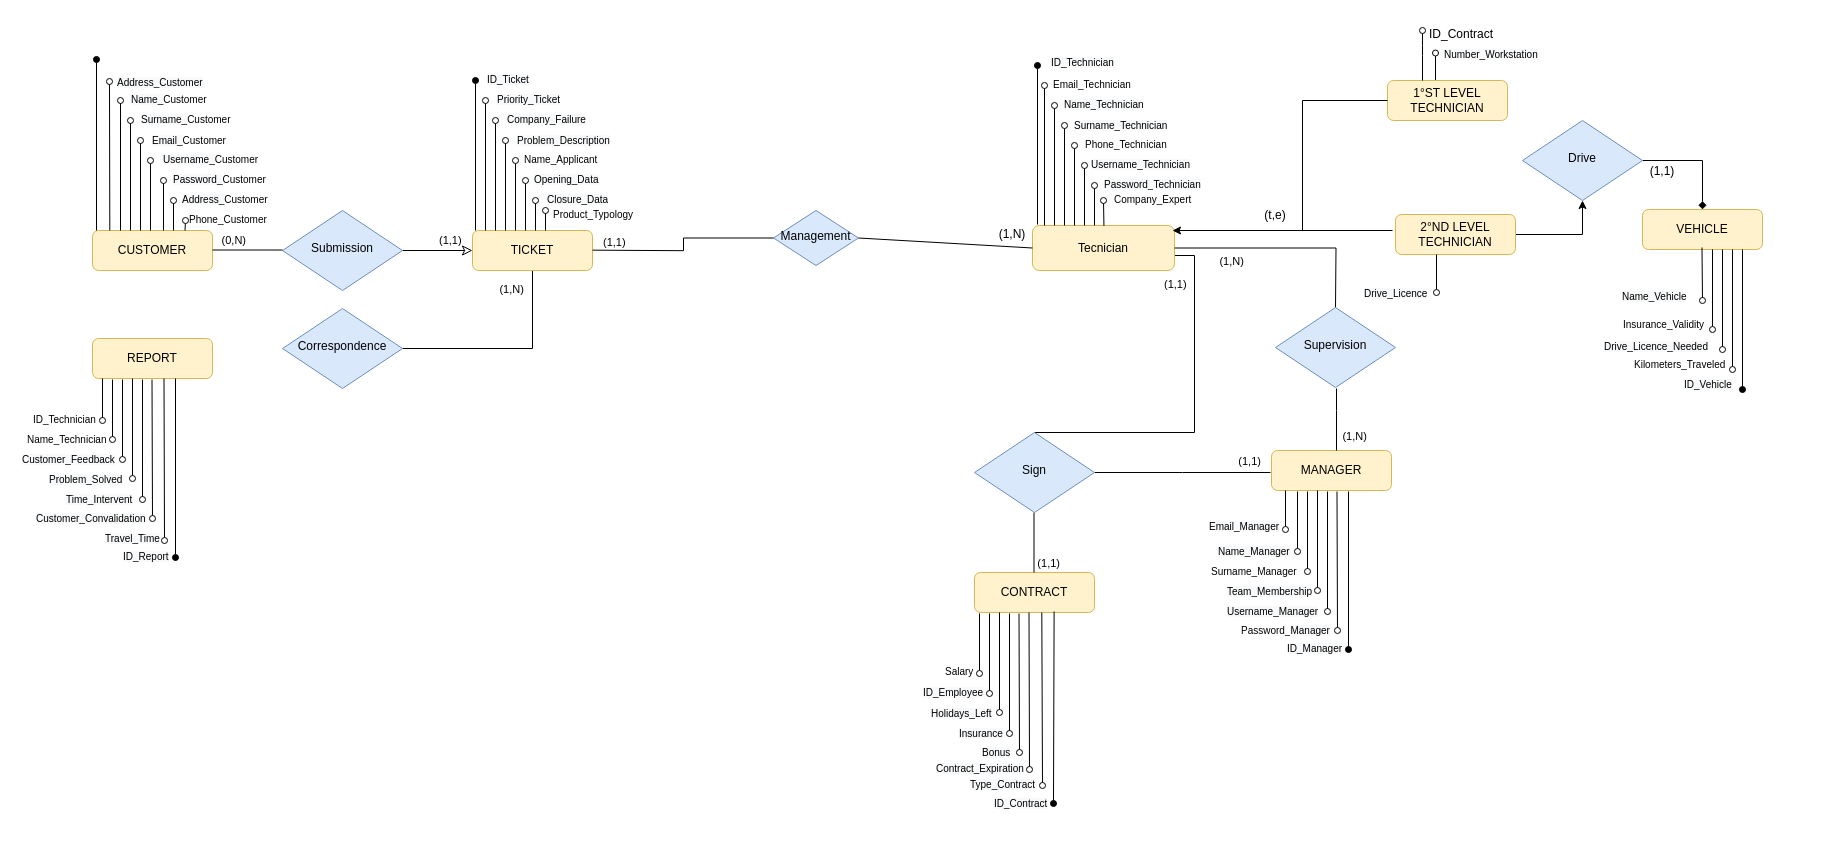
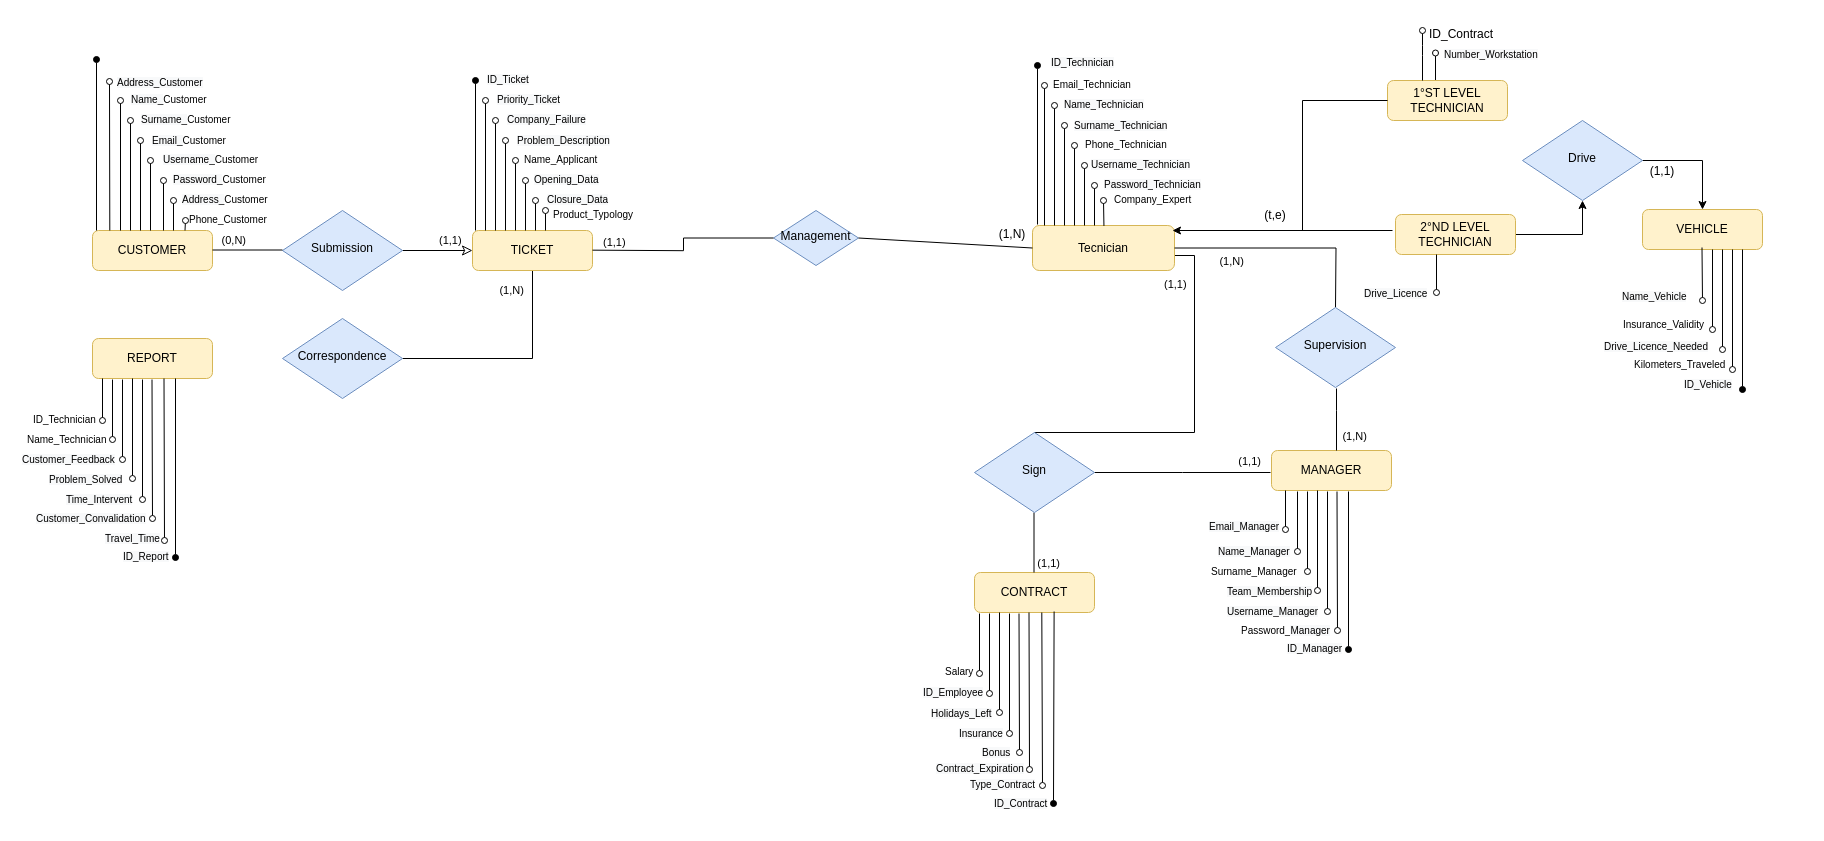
(1703, 201) -> (1703, 201)
(343, 349) -> (343, 359)
